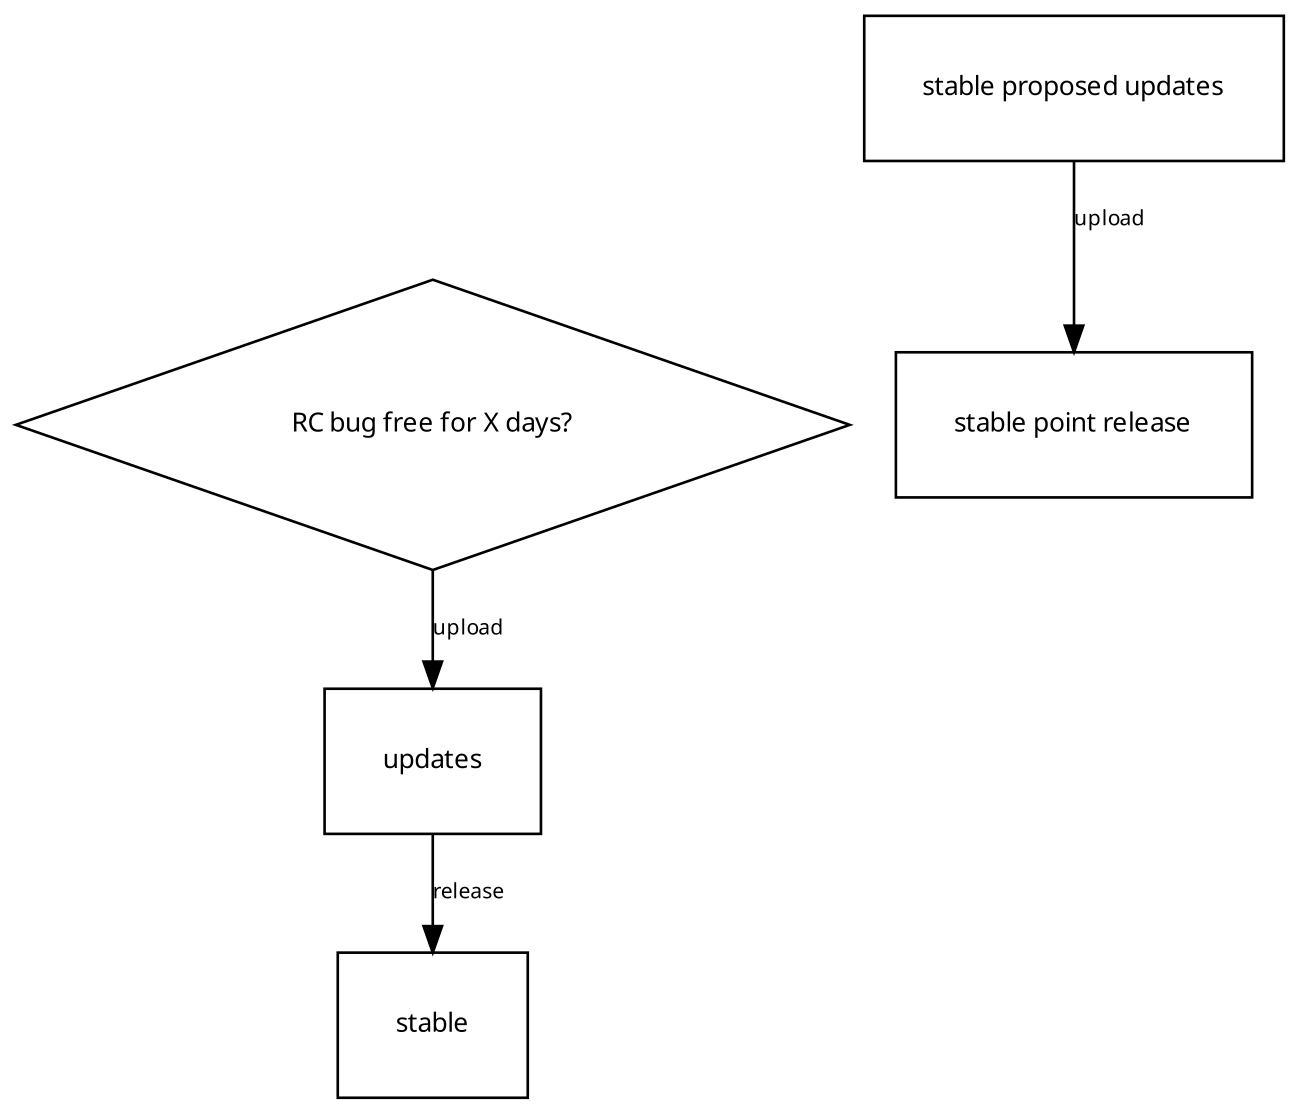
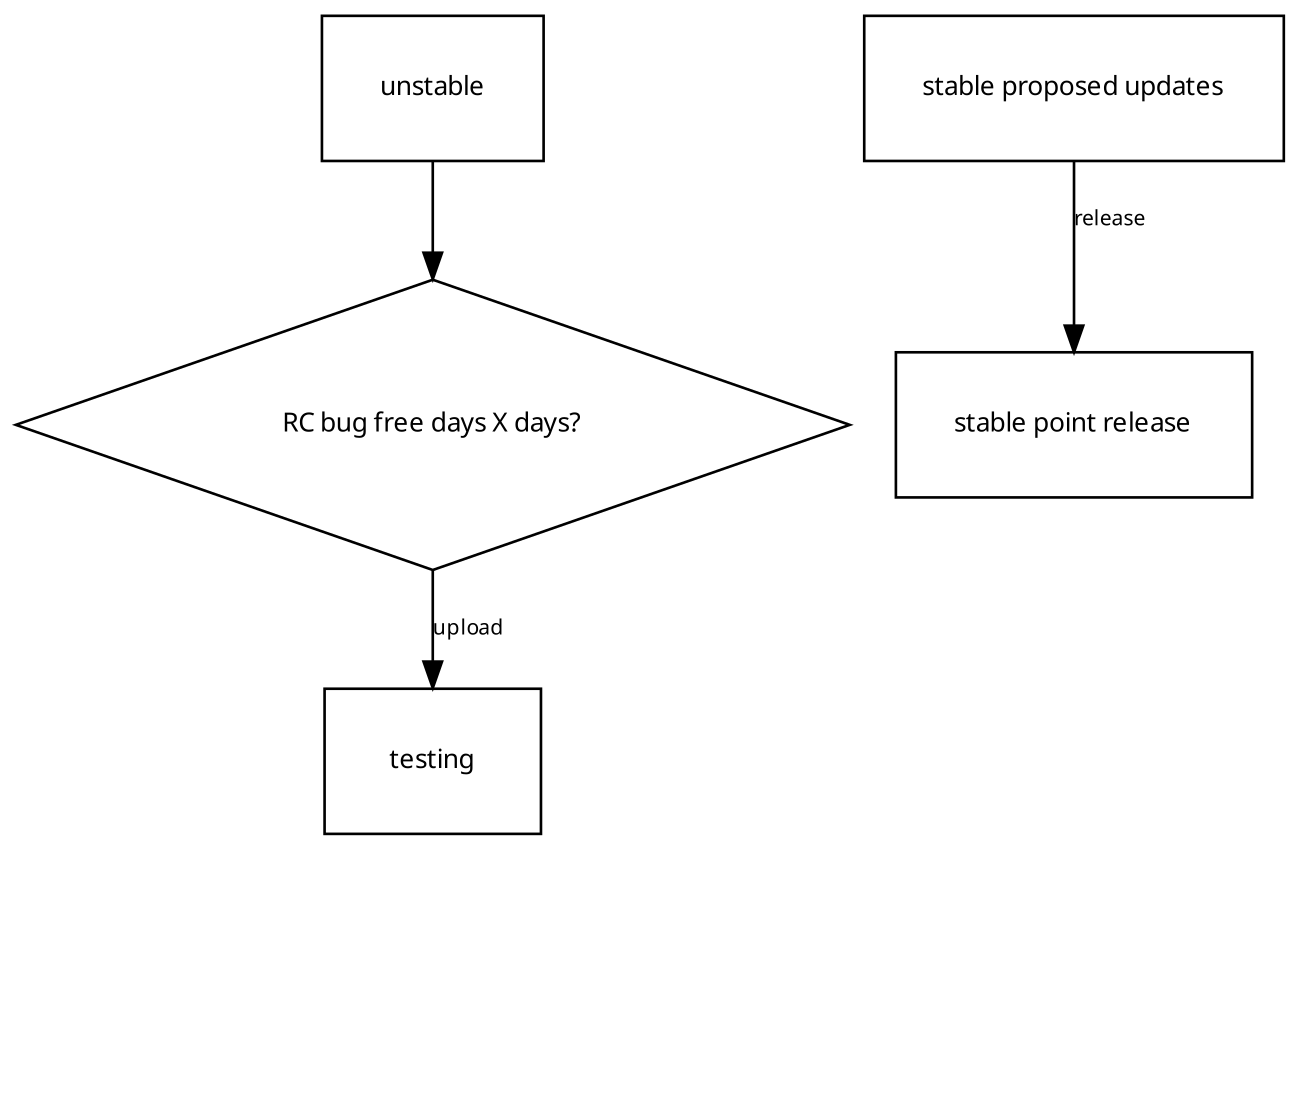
none -> (433, 88)
(1111, 220) -> (1111, 220)
(433, 425) -> (433, 425)
(433, 761) -> (433, 761)
(433, 1025) -> none
